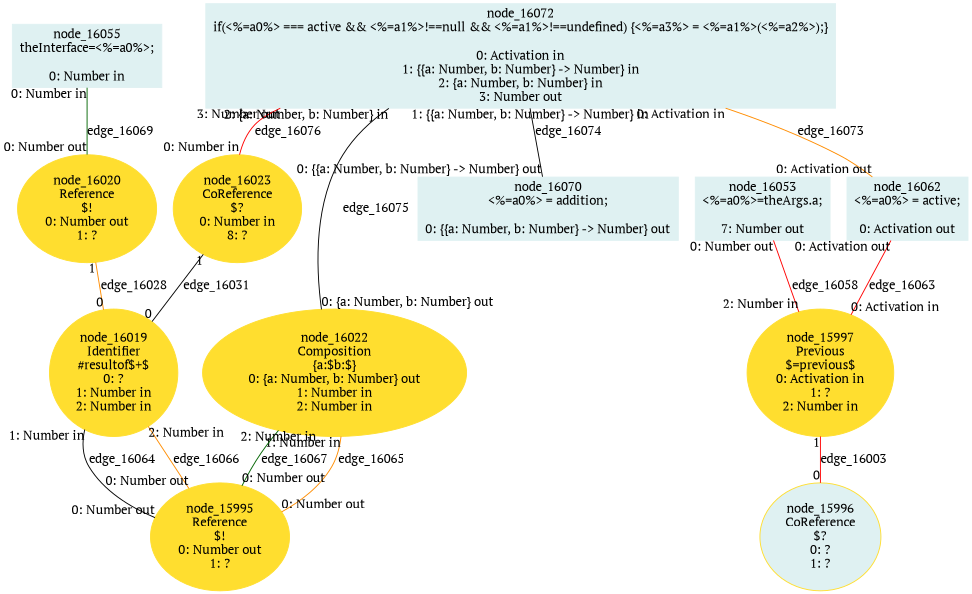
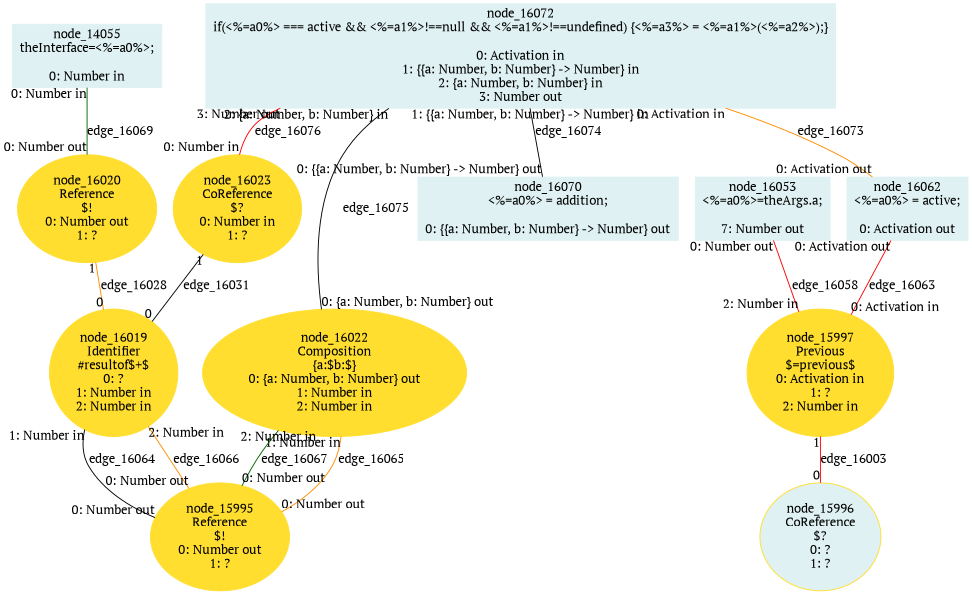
(87, 56) -> (87, 56)
(237, 209) -> (237, 209)
